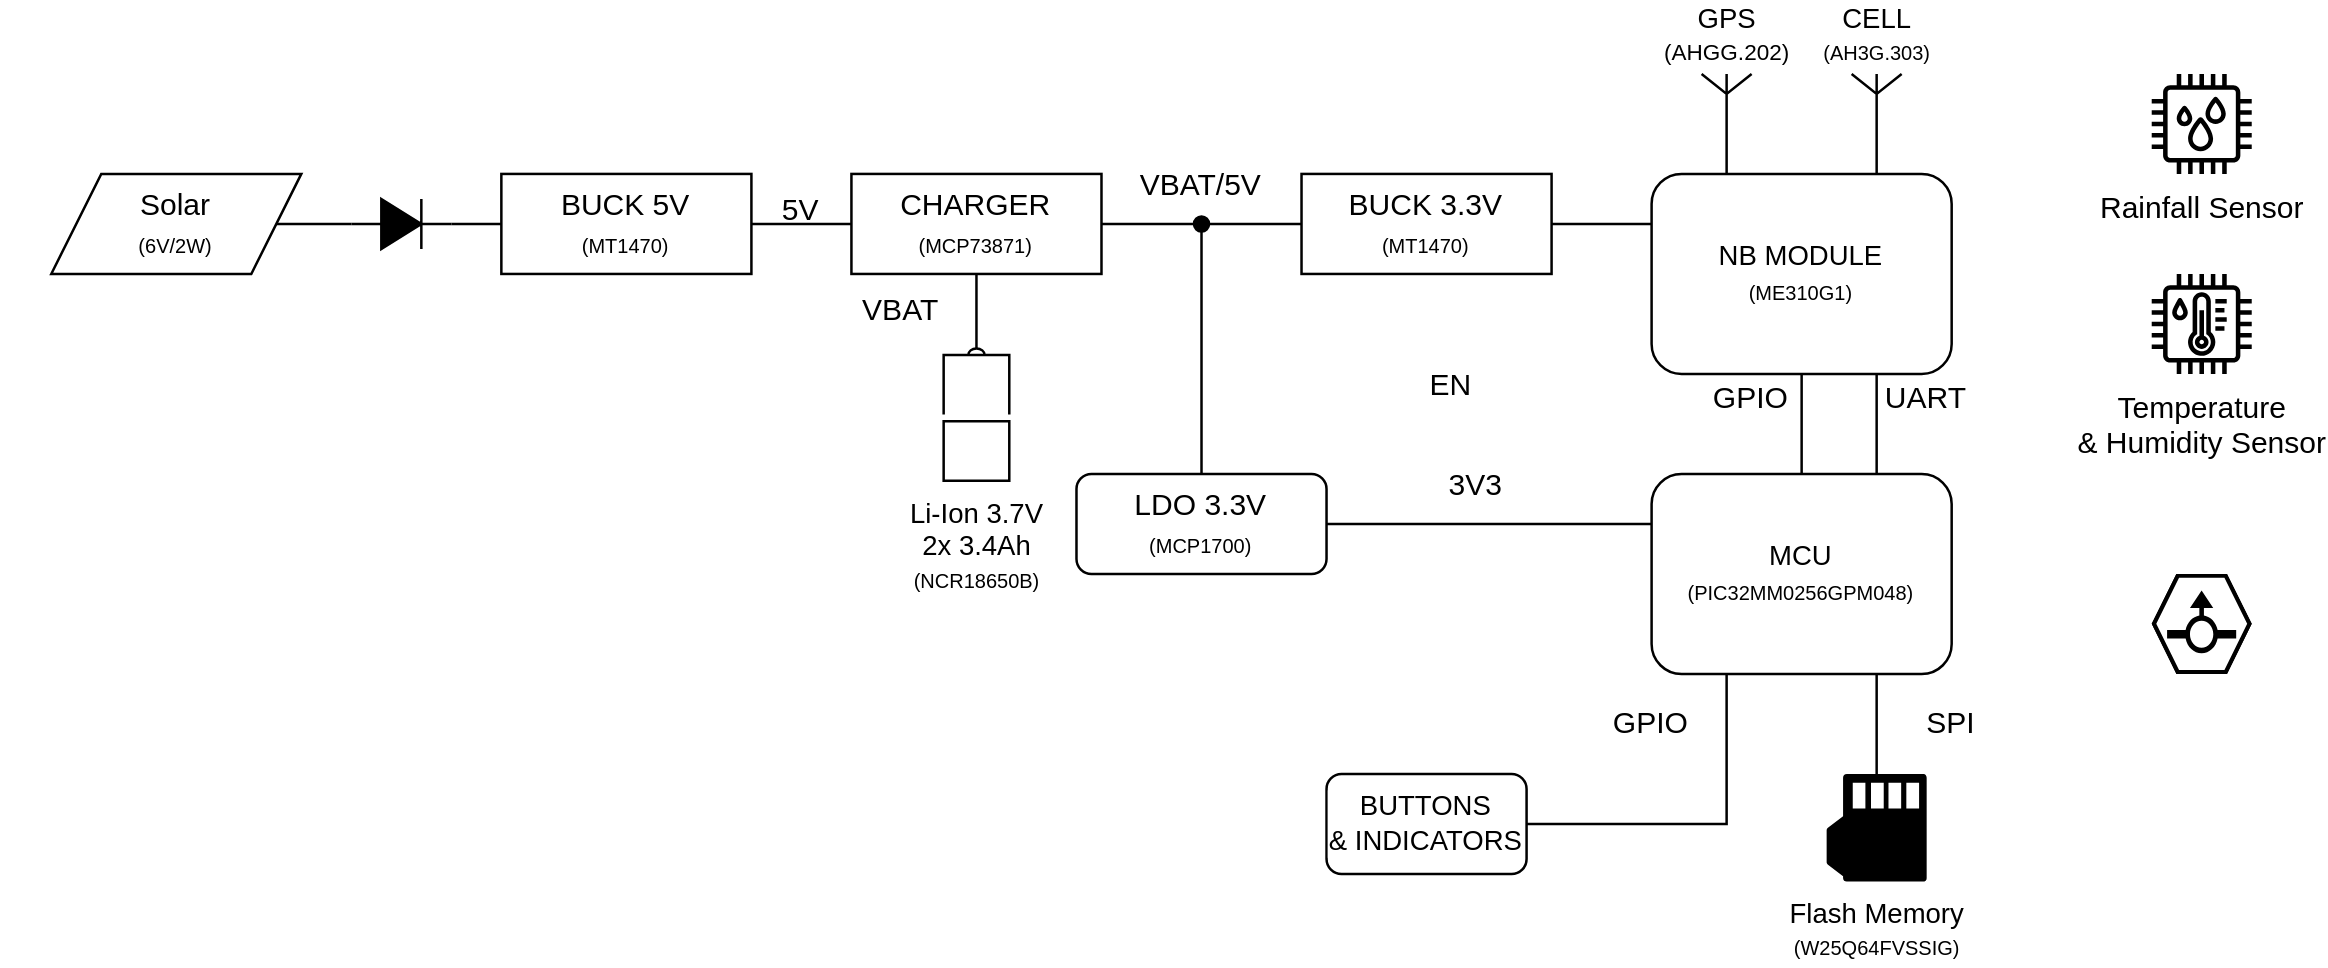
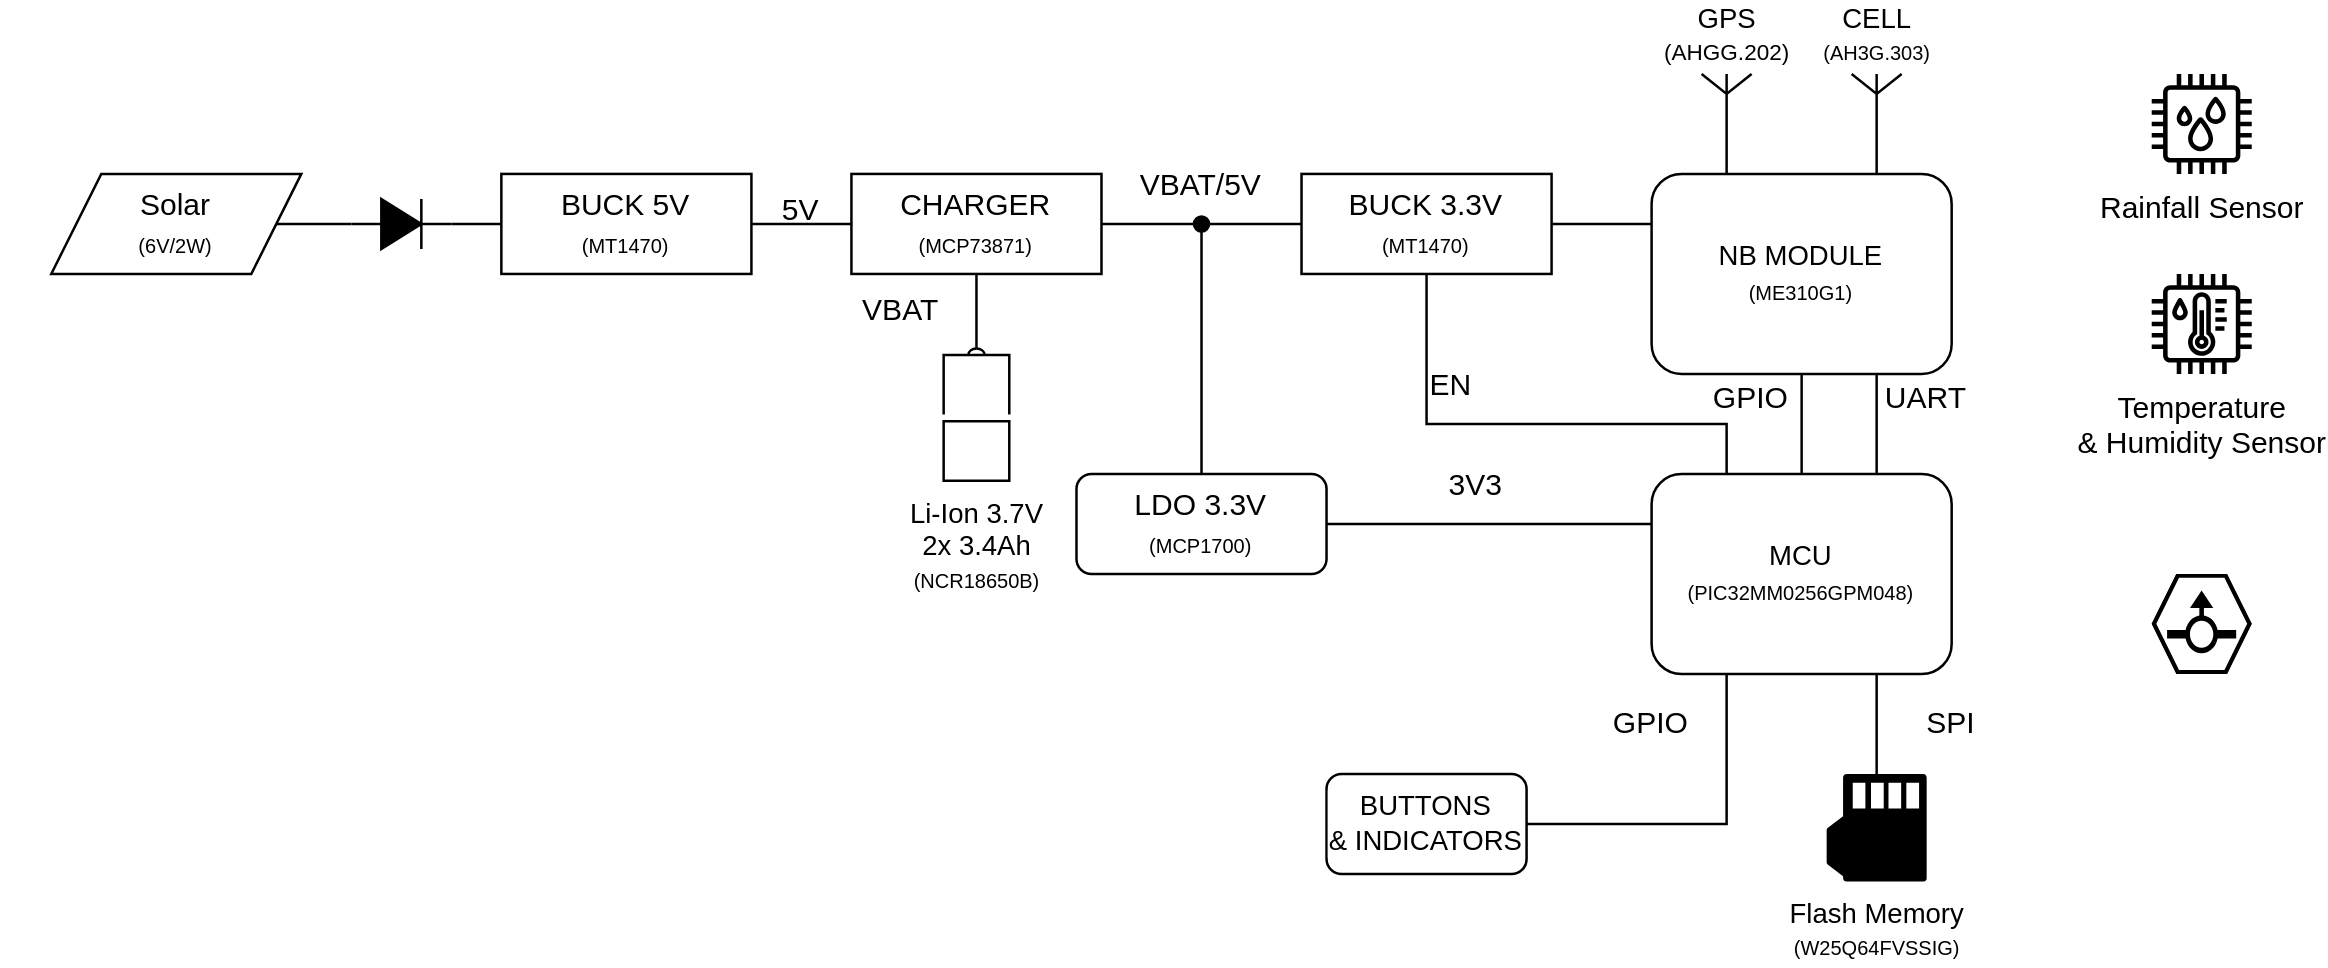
none -> (1526, 424)
